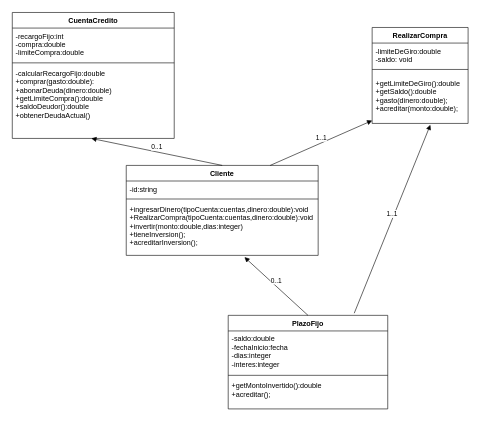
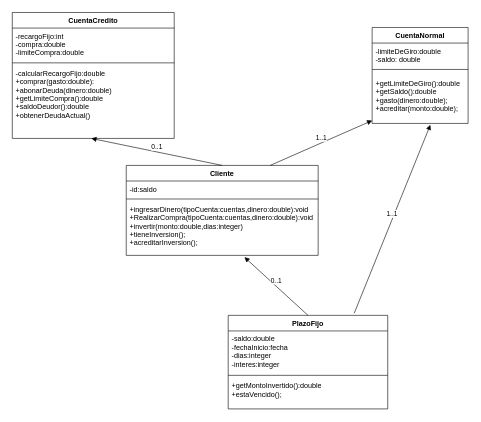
(420, 35) -> (420, 35)
(410, 51) -> (410, 51)
(147, 189) -> (145, 189)
(283, 386) -> (283, 386)
